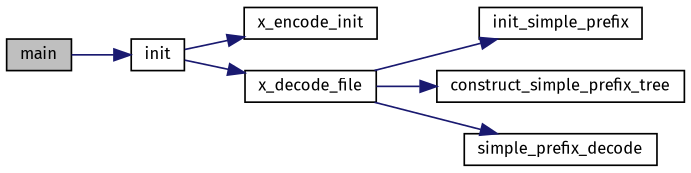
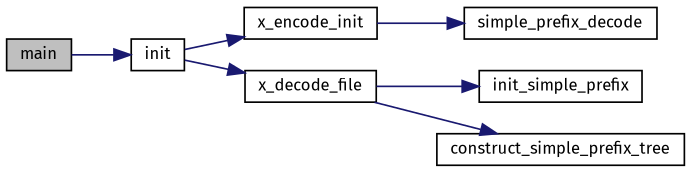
(428, 116) -> (412, 23)
